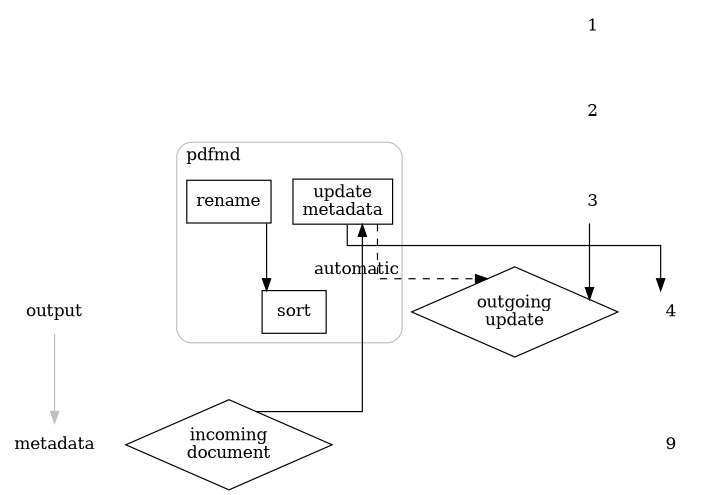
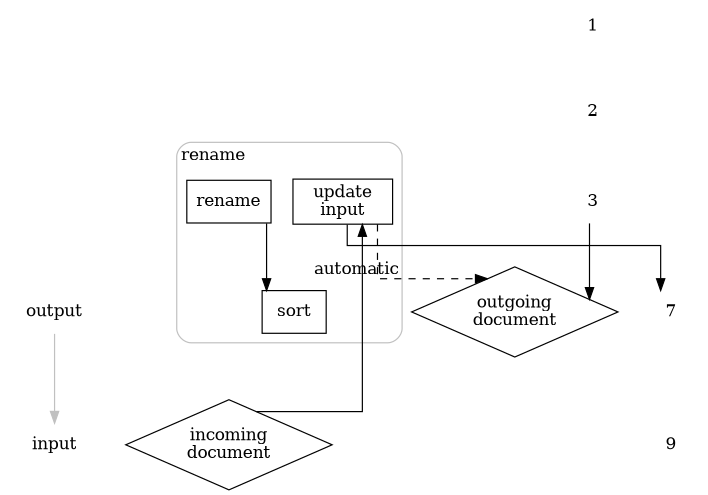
(214, 156) -> (214, 156)
(343, 202) -> (343, 202)
(515, 312) -> (515, 312)
(671, 312) -> (671, 312)
(55, 445) -> (55, 445)
